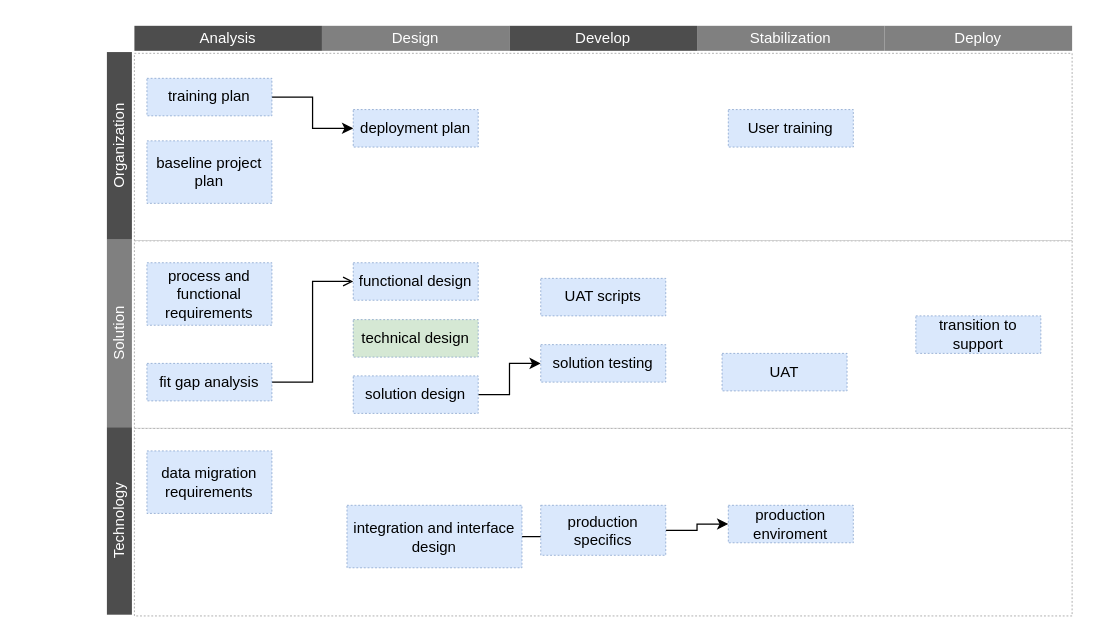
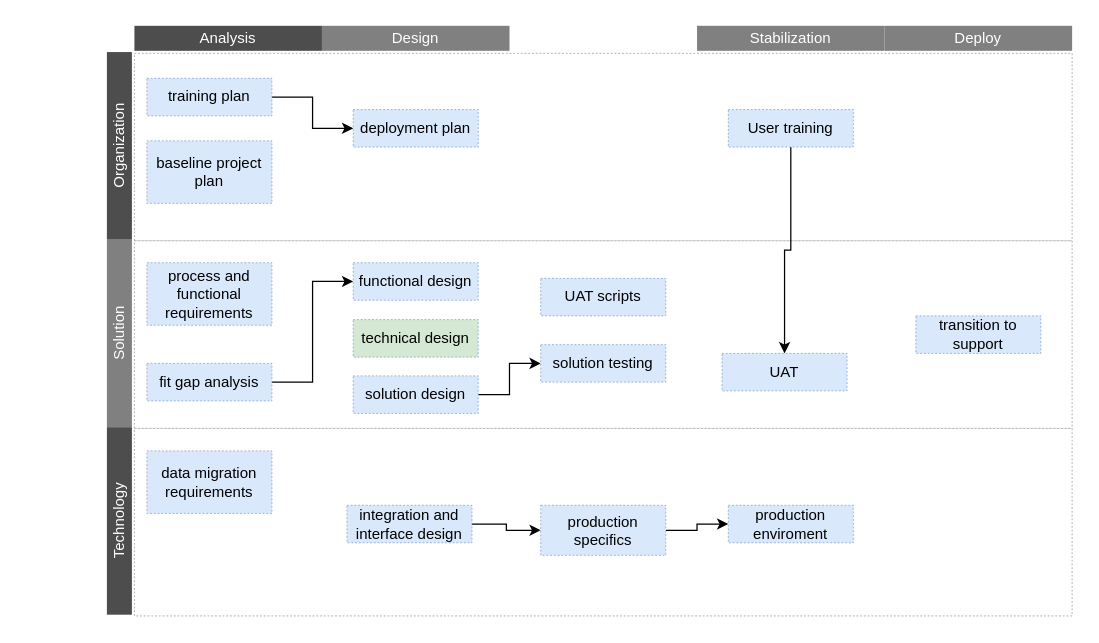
(603, 38) -> none
none -> (791, 249)
(345, 281) -> (343, 281)
(434, 536) -> (409, 524)
